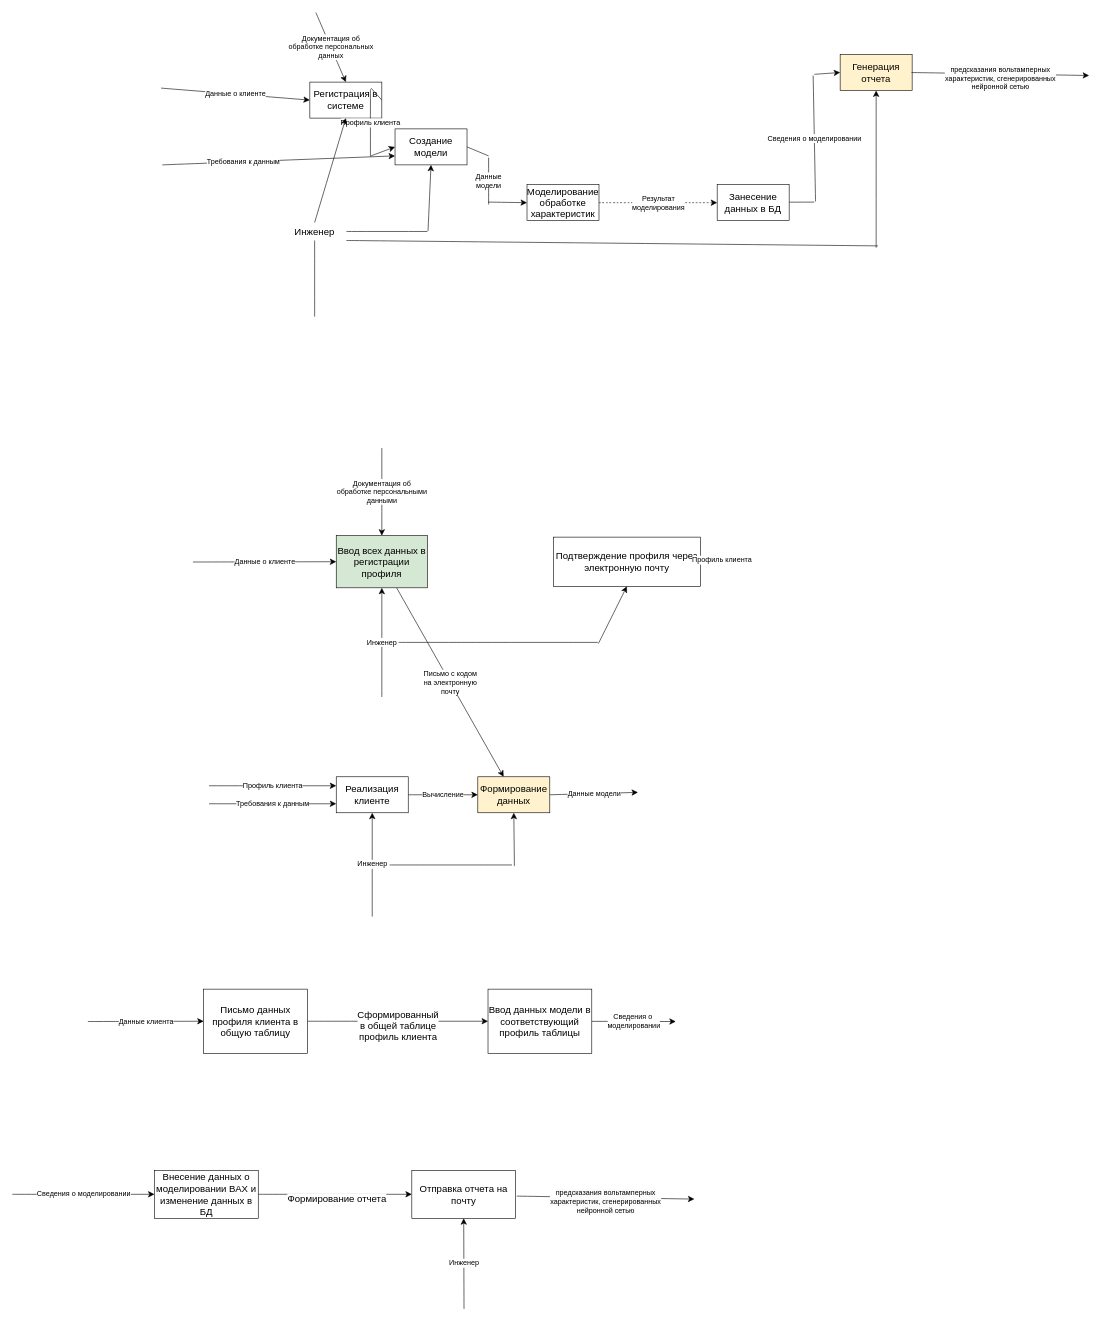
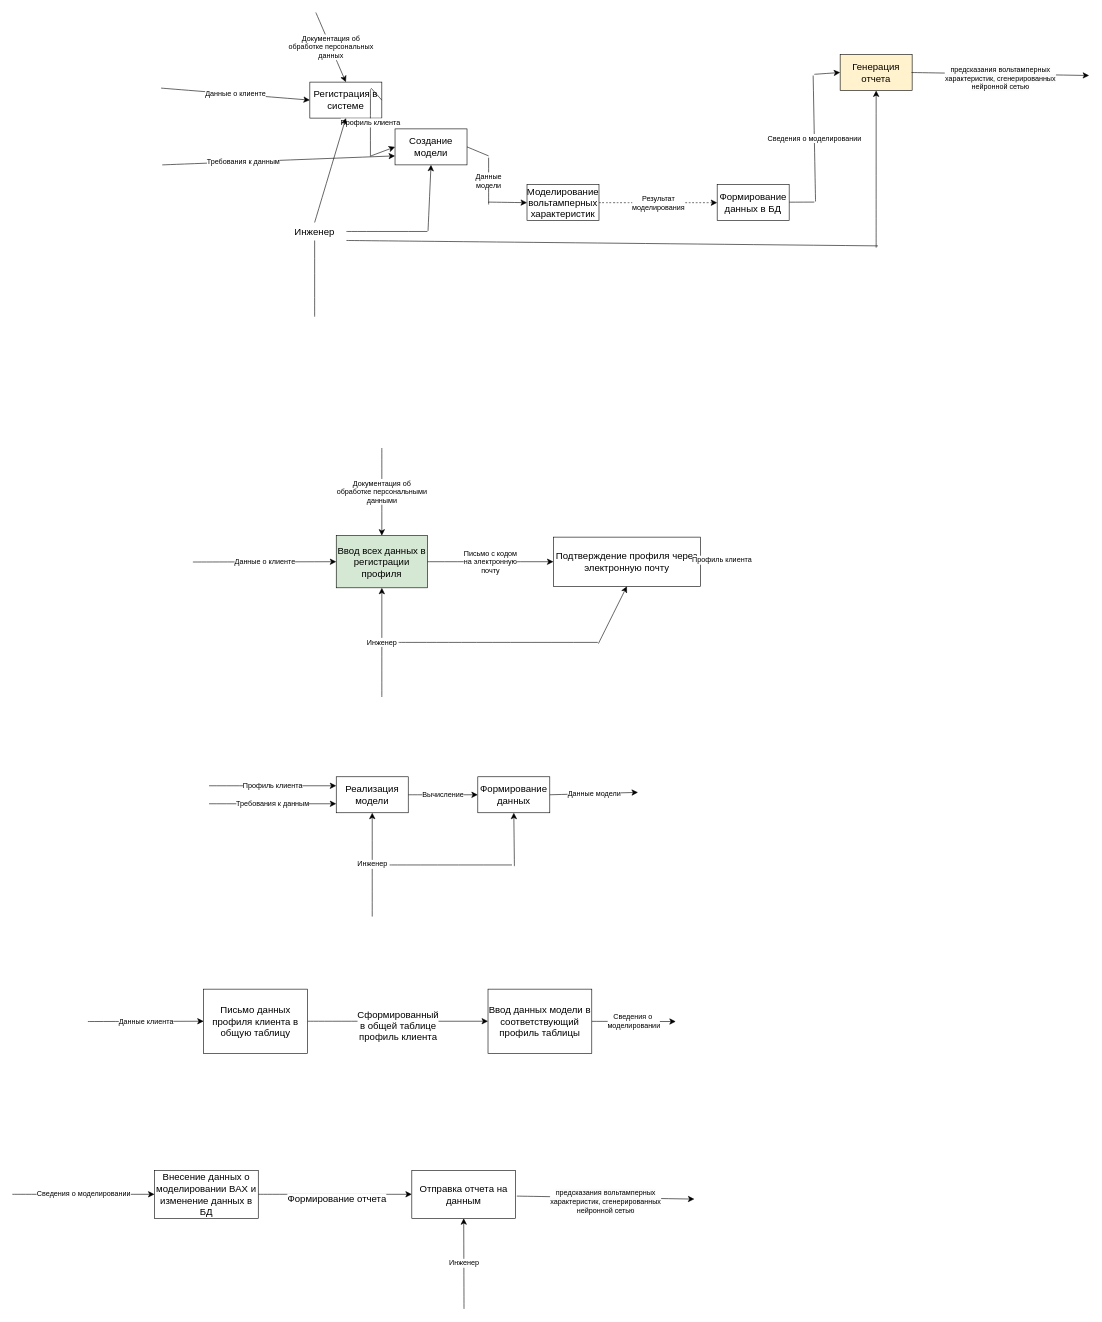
(563, 203) -> (563, 203)
(753, 203) -> (753, 203)
(450, 681) -> (490, 562)
(372, 795) -> (372, 795)
(514, 795) -> (514, 795)
(464, 1194) -> (464, 1194)
